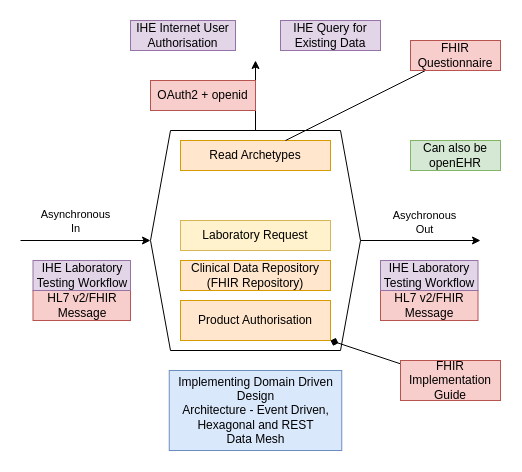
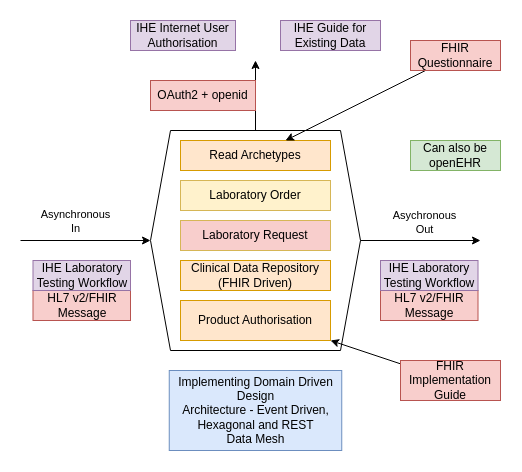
(331, 36) -> (331, 36)
(290, 138) -> (293, 137)
none -> (256, 196)
(256, 236) -> (256, 236)
(256, 276) -> (256, 276)
(338, 343) -> (337, 343)
